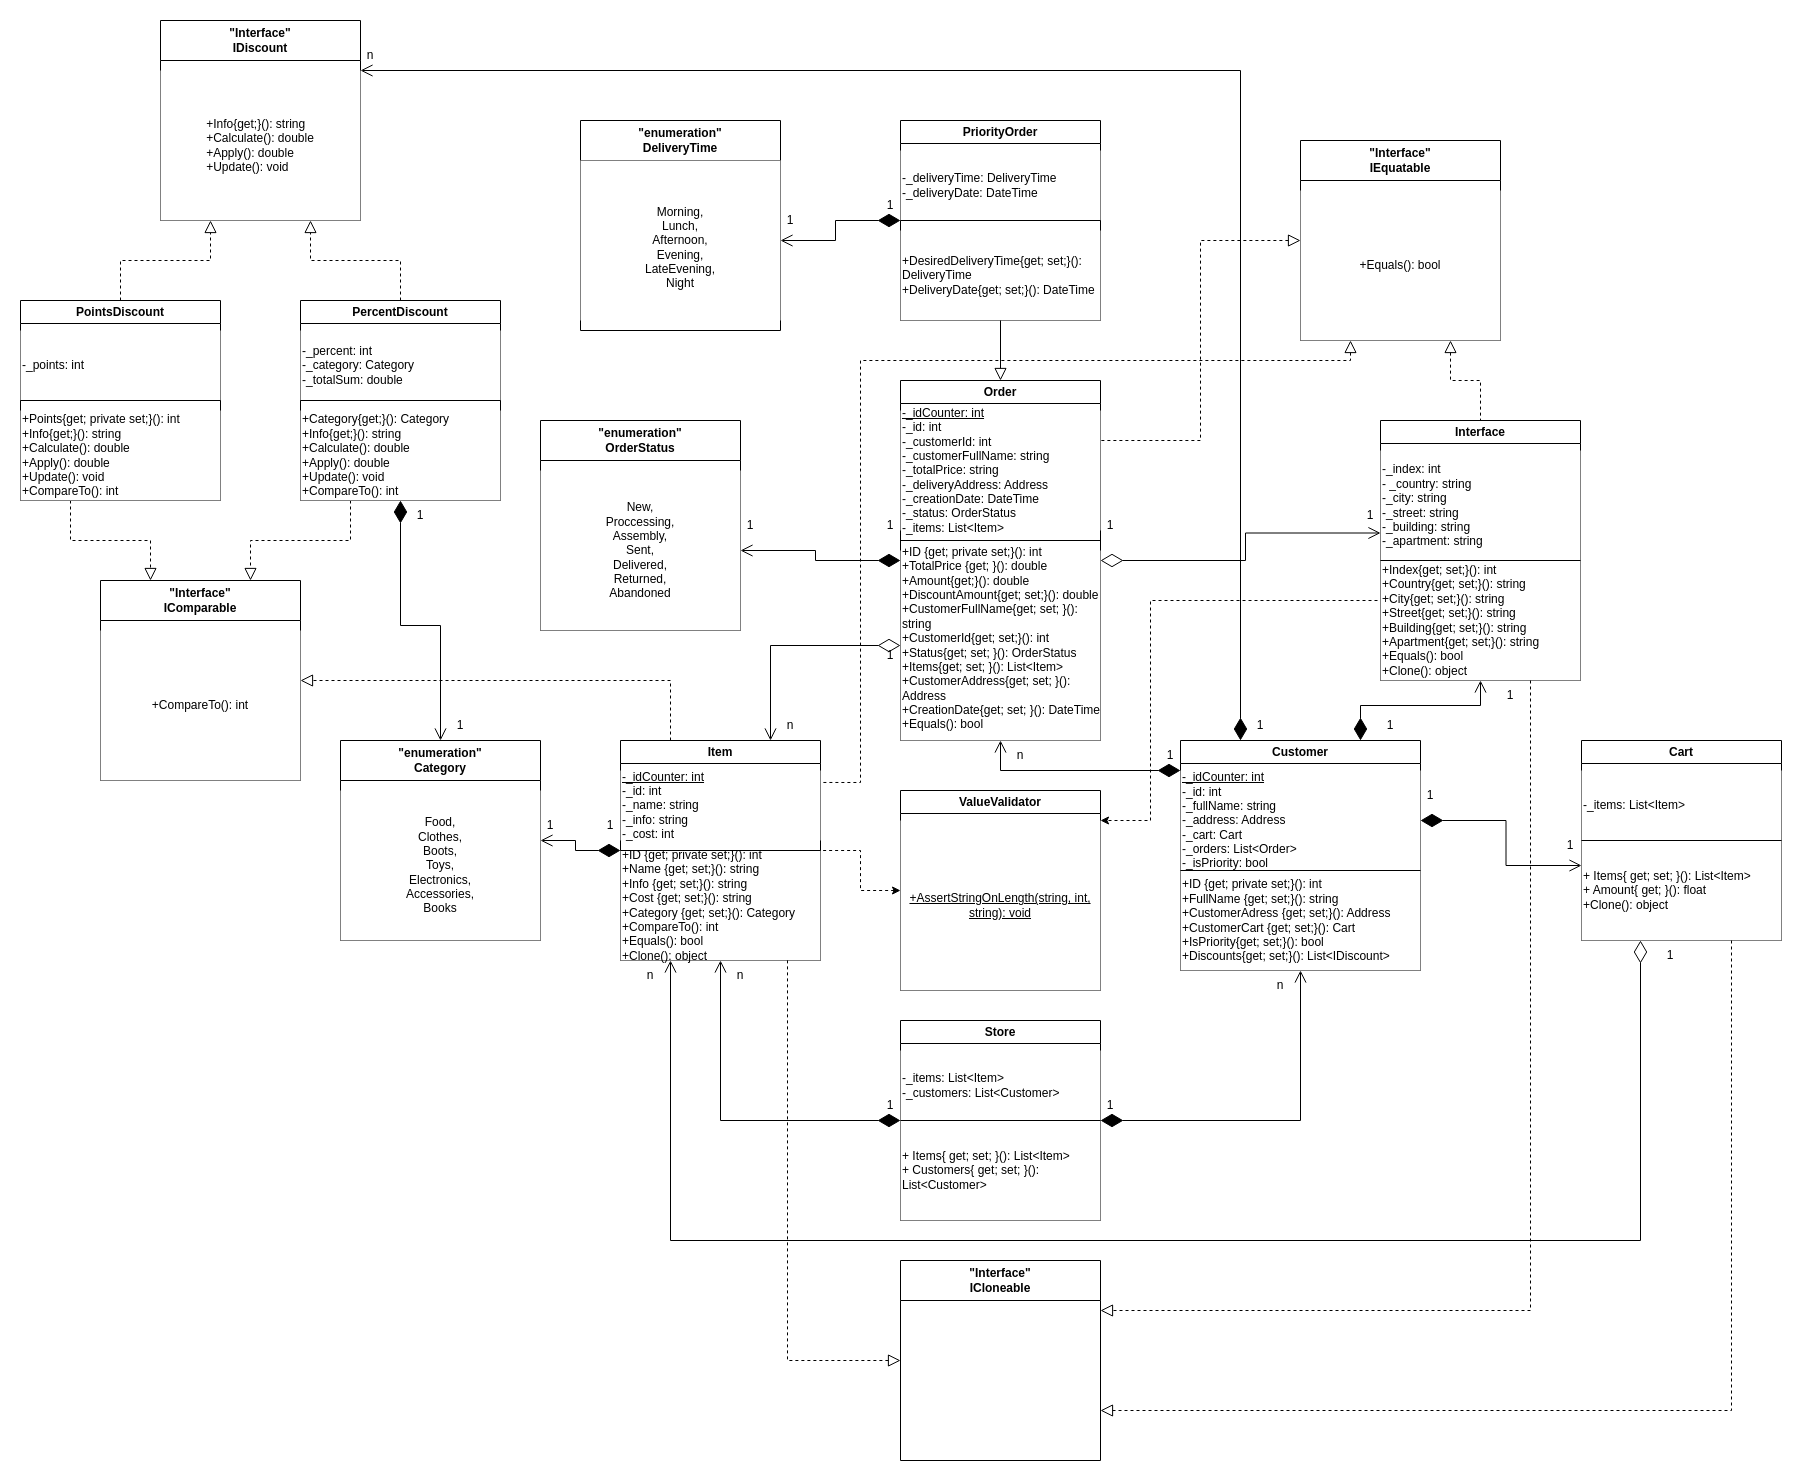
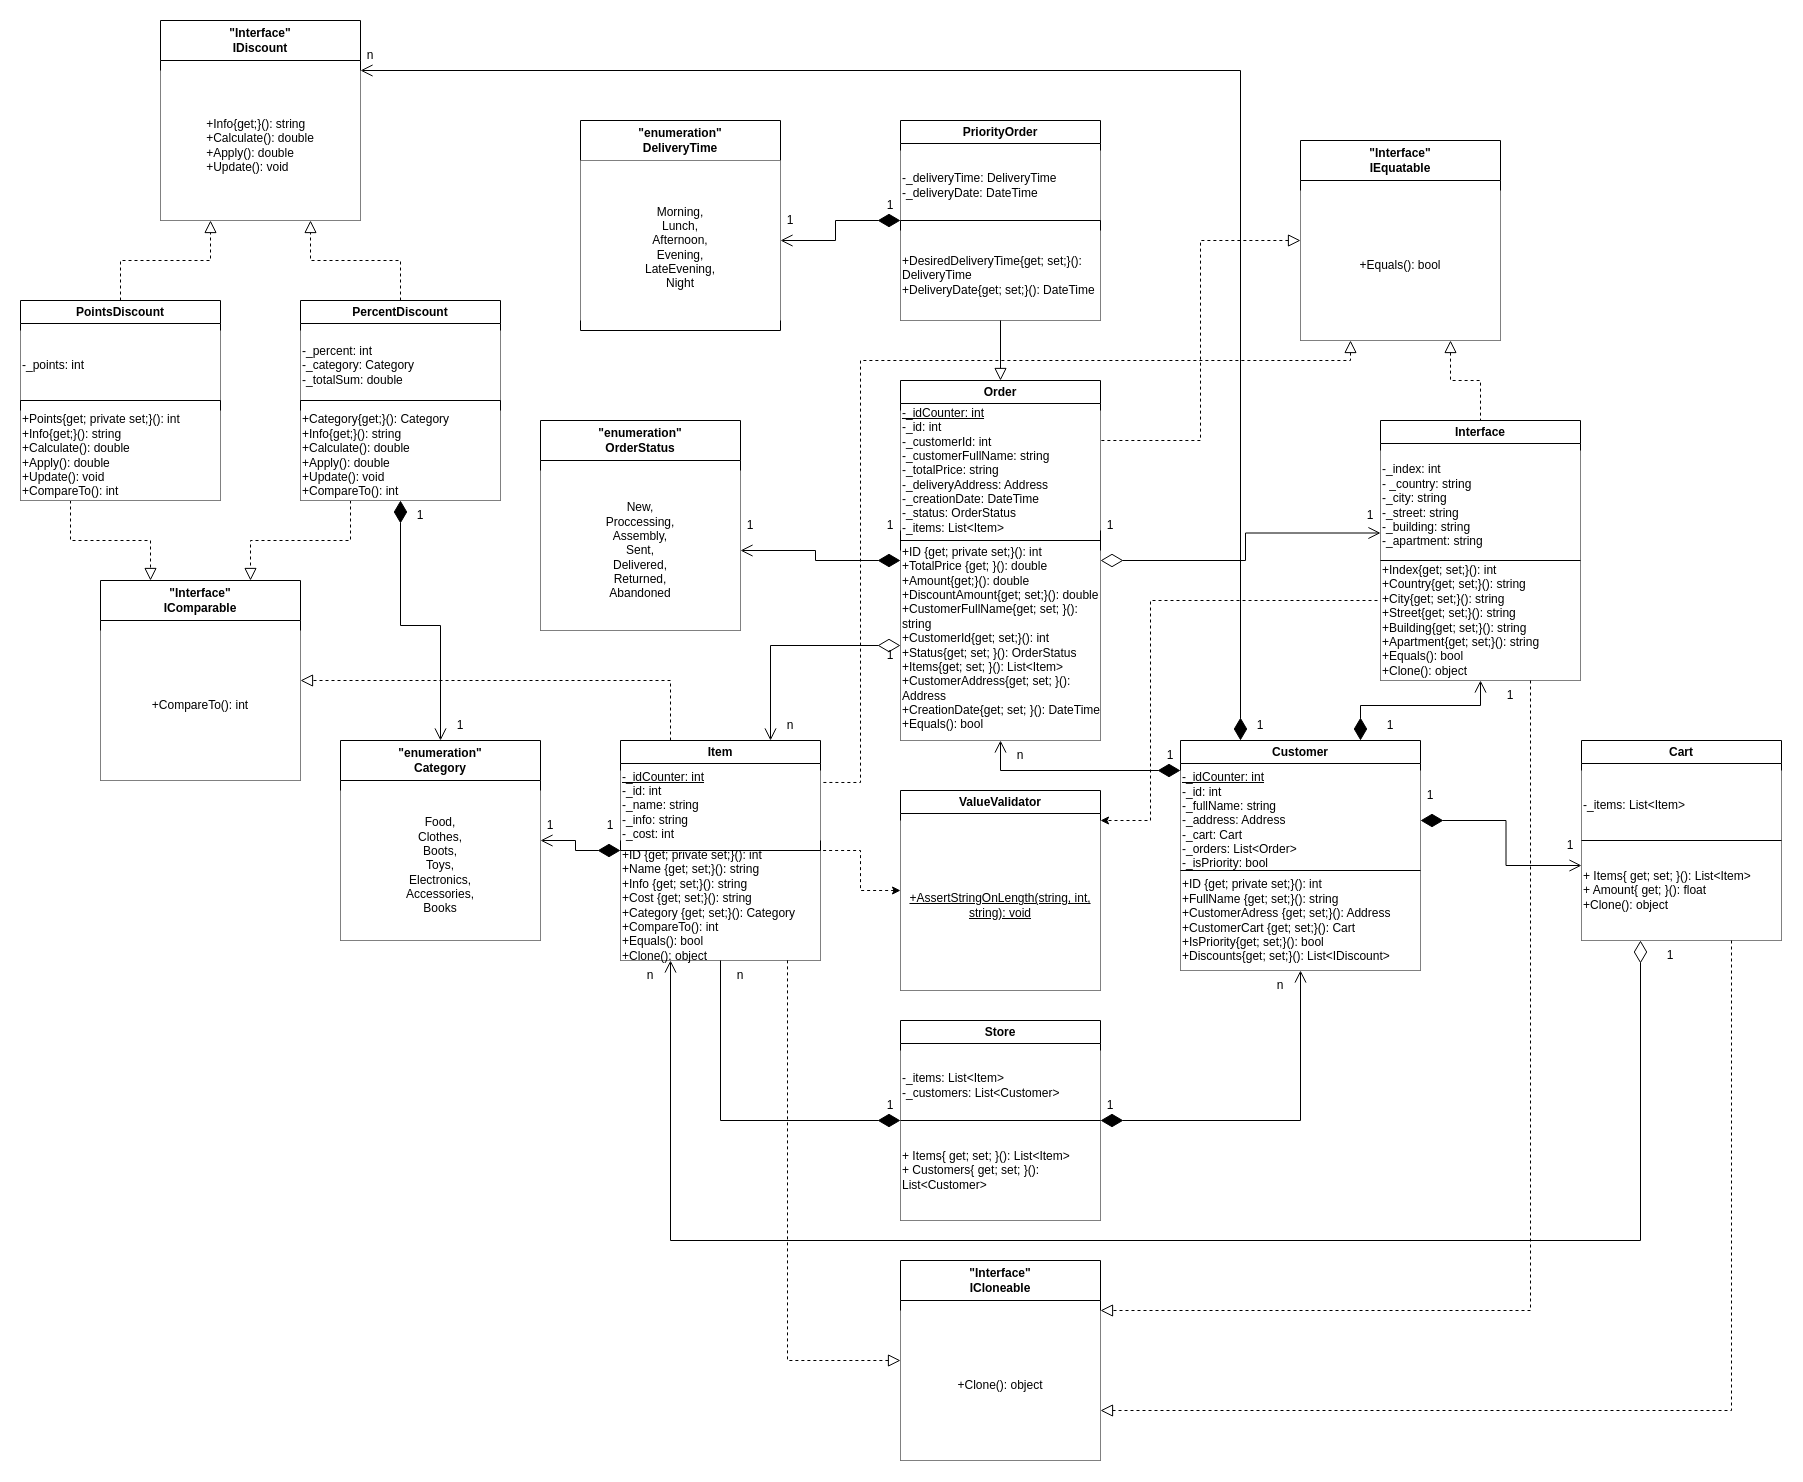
(721, 966) -> (721, 966)
none -> (1001, 1386)
